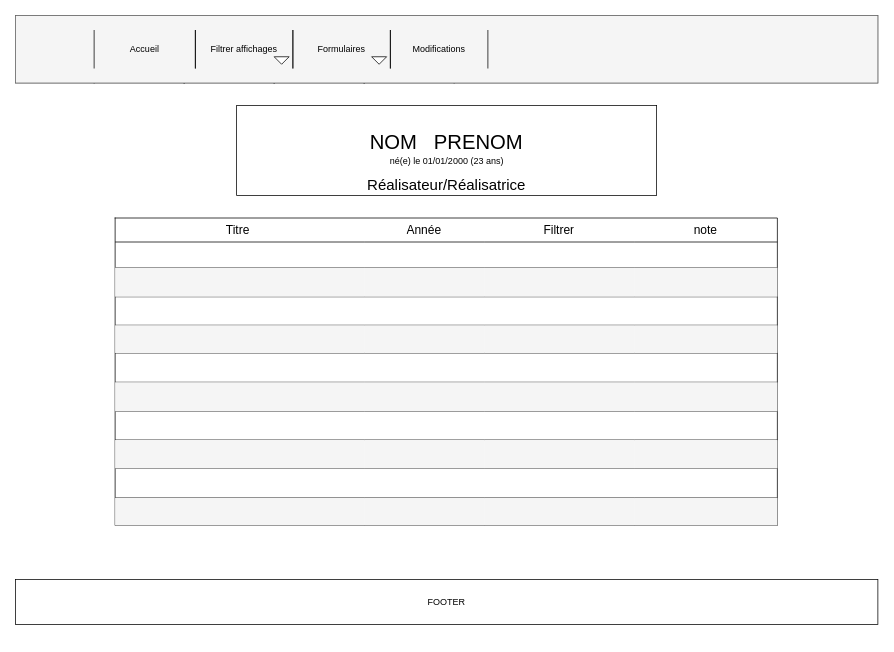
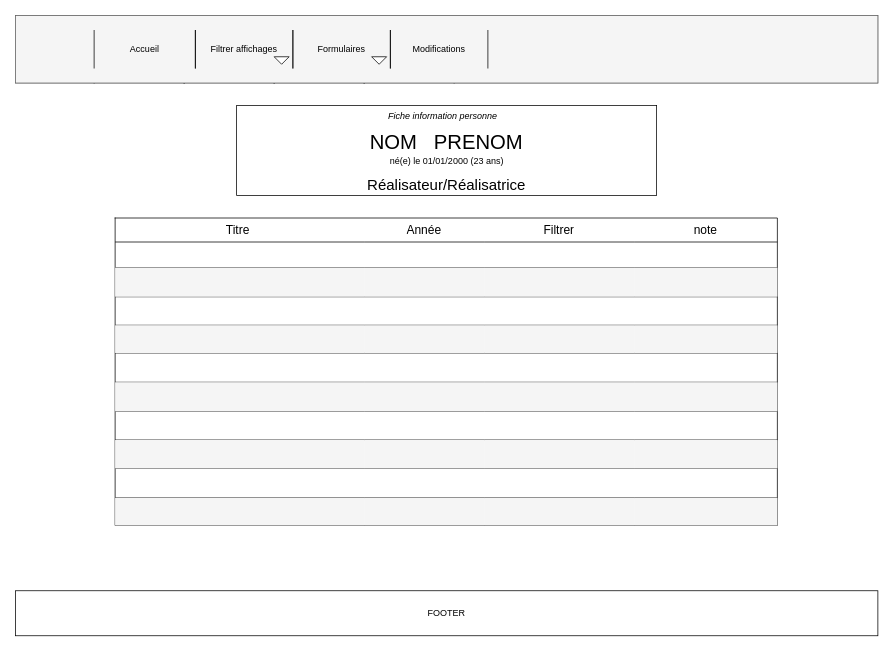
none -> (443, 117)
(447, 602) -> (447, 613)
